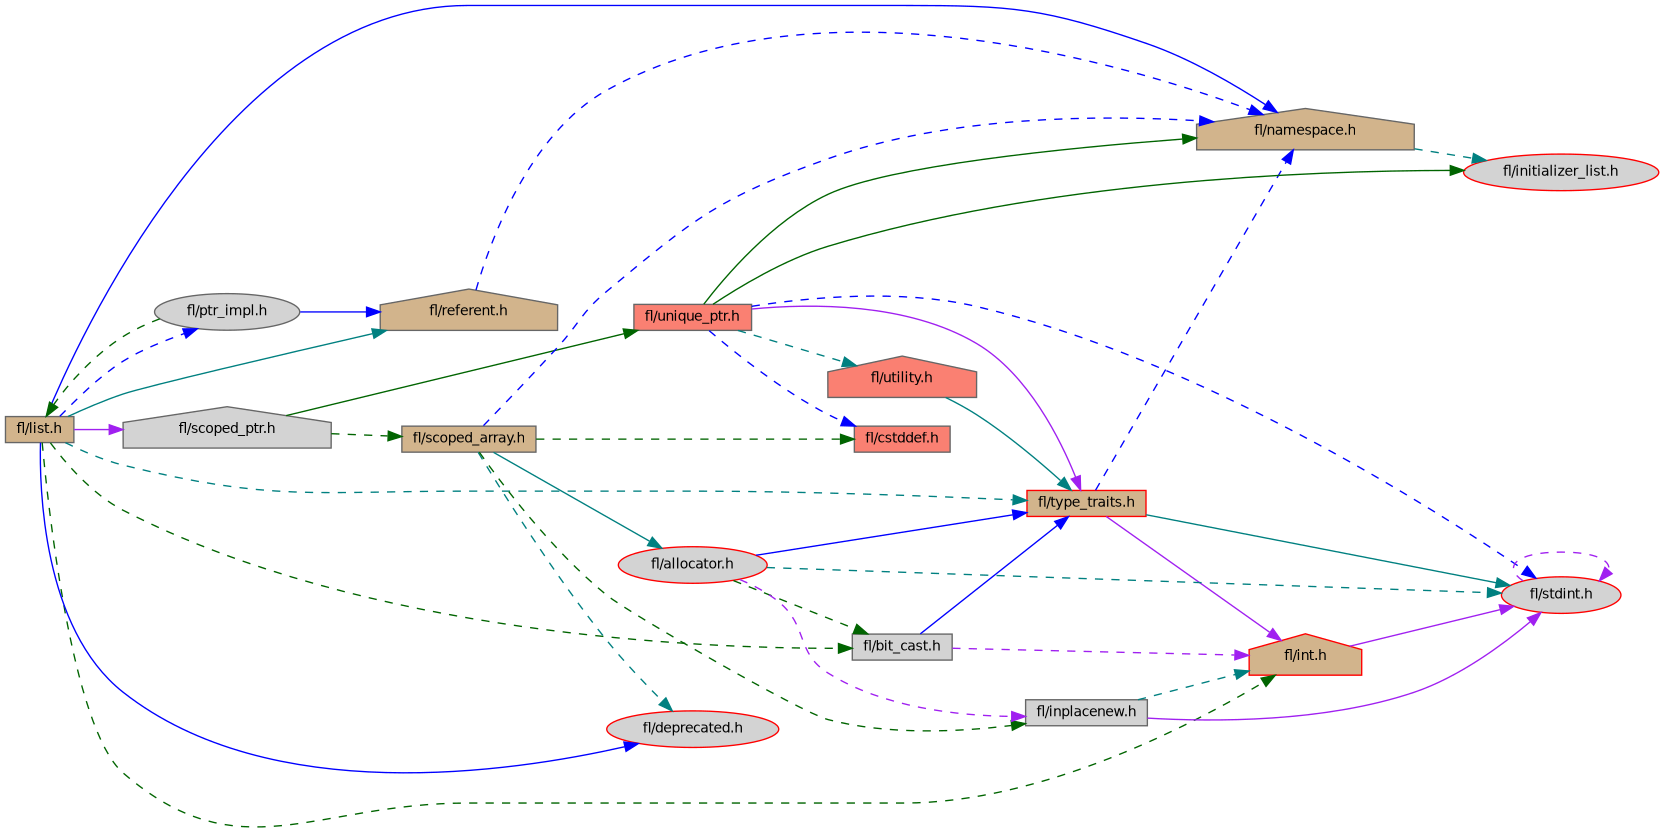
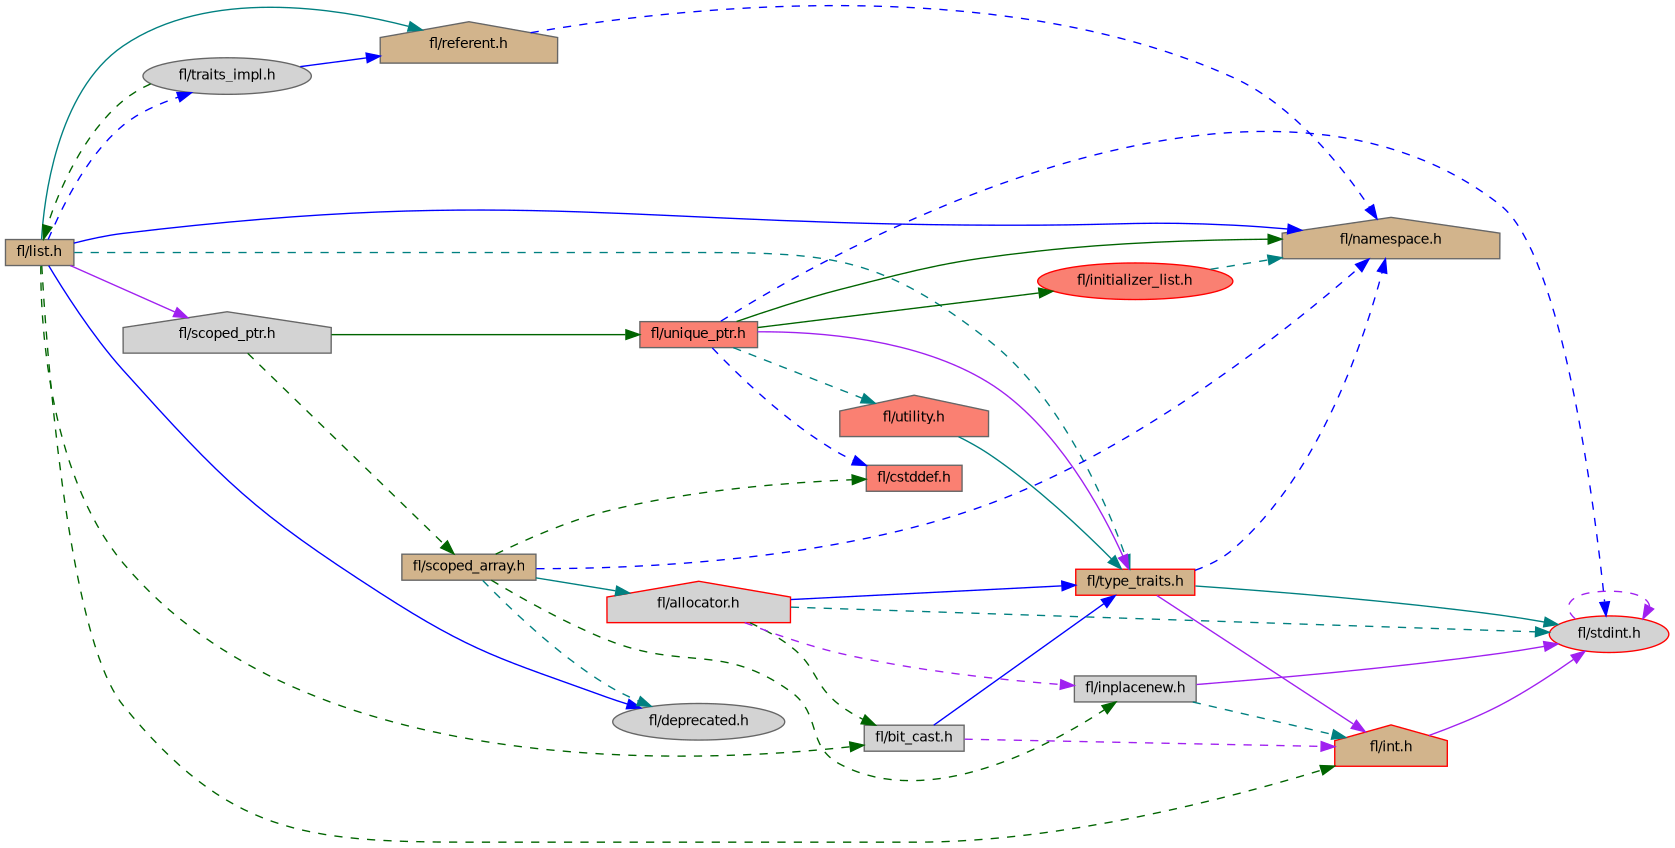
(1443, 153) -> (1239, 265)
(1561, 172) -> (1135, 281)
(227, 312) -> (227, 76)
(693, 565) -> (699, 604)
(693, 729) -> (699, 722)
